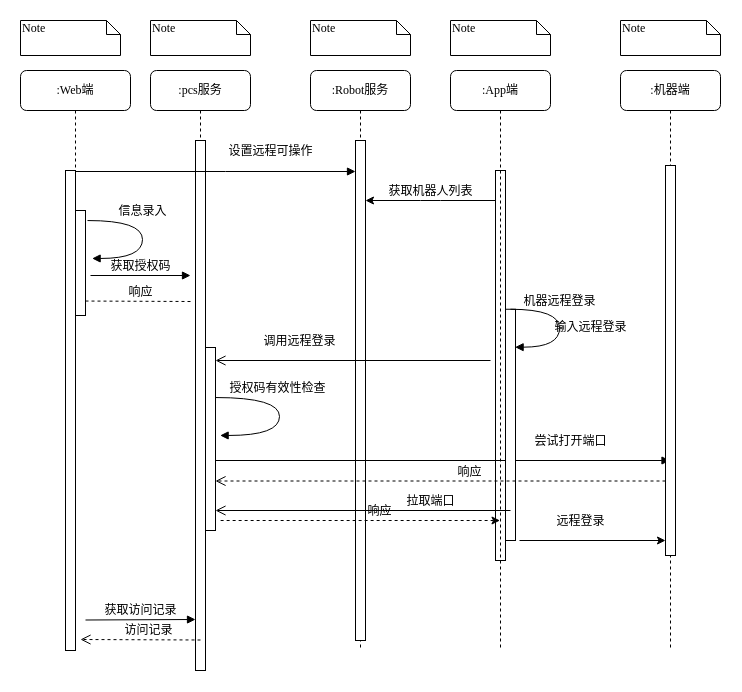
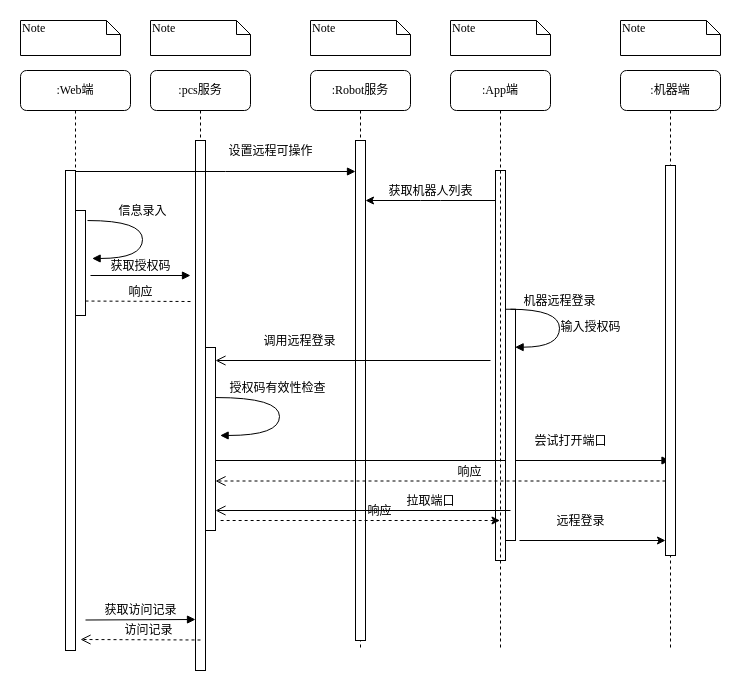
(591, 328) -> (591, 328)
